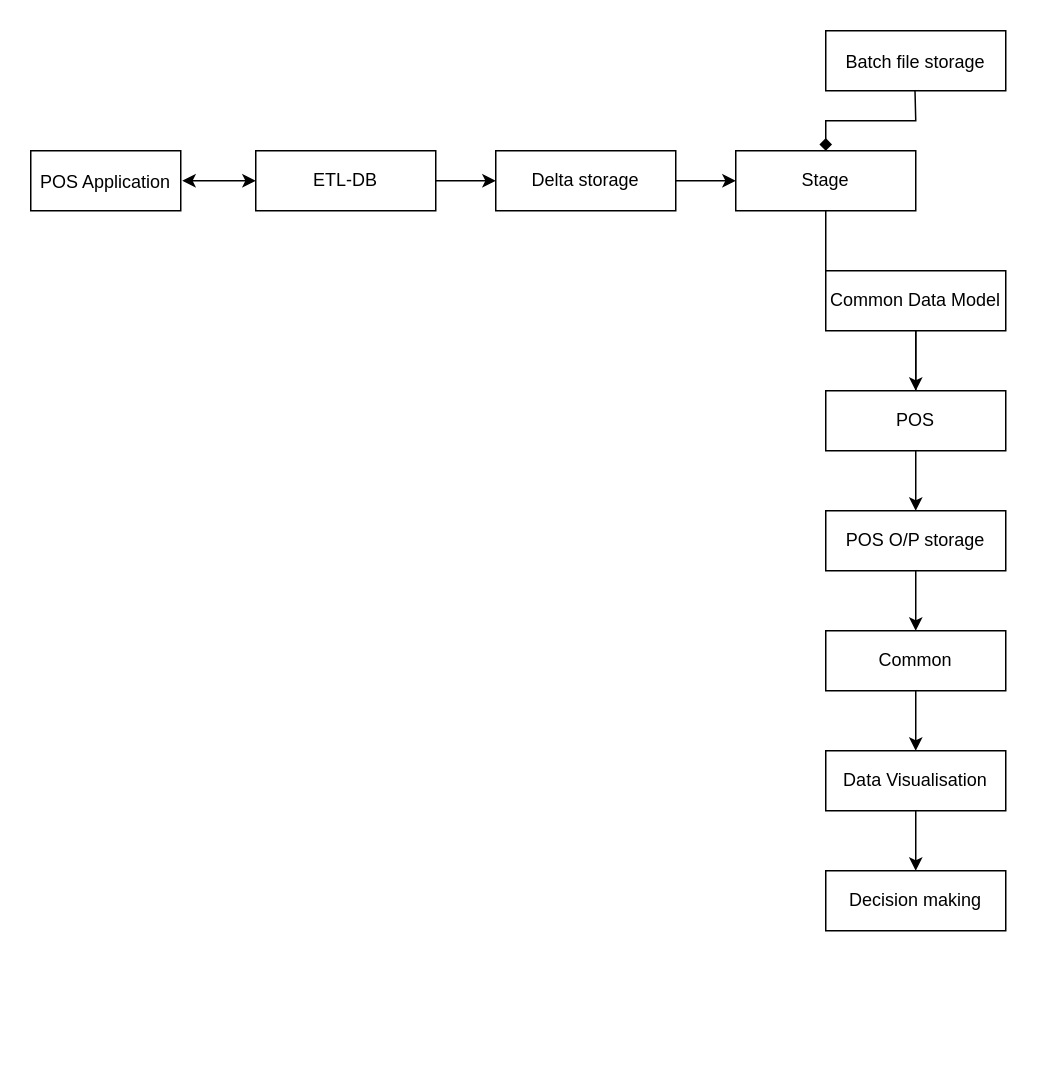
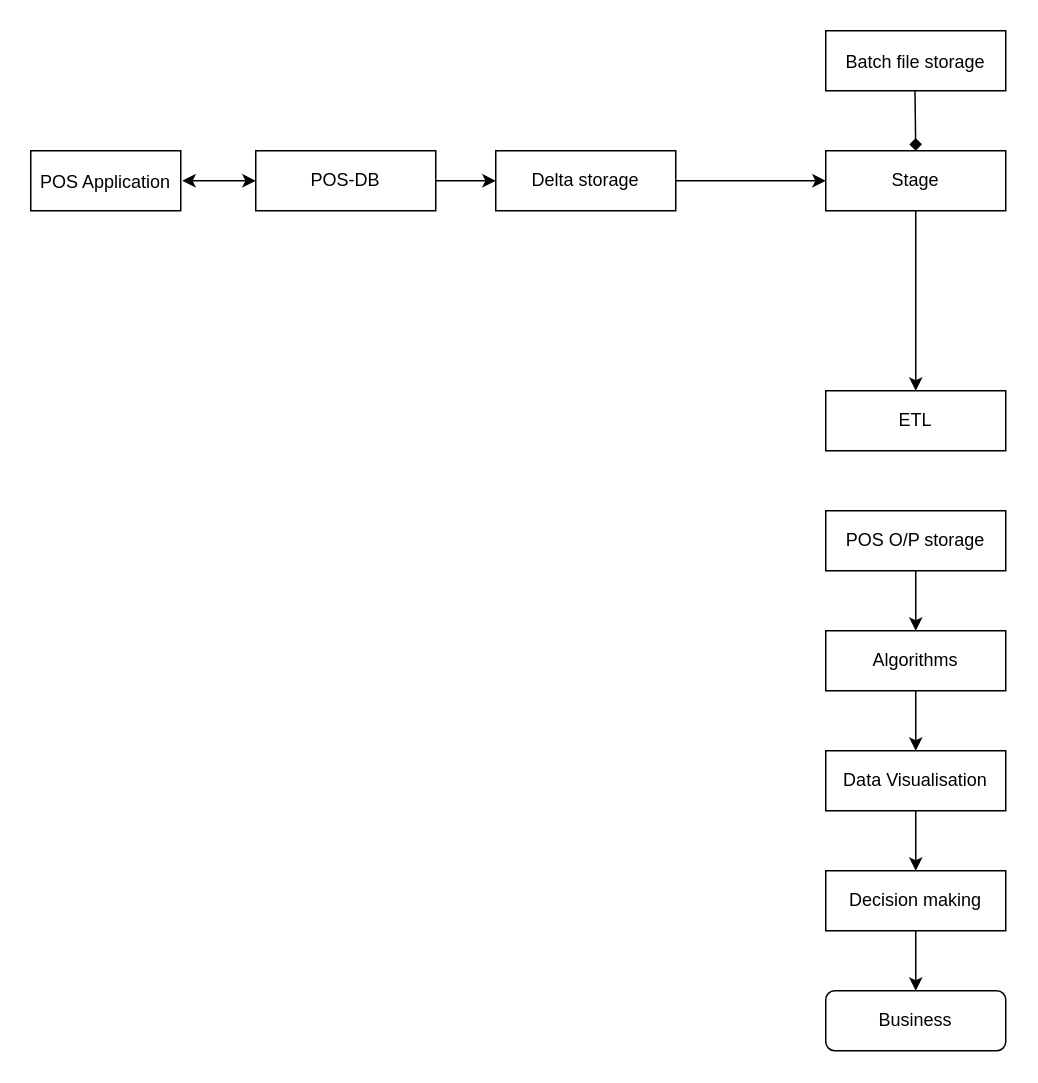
(346, 181) -> (346, 181)
(826, 181) -> (916, 181)
(916, 301) -> none
(916, 421) -> (916, 421)
(916, 475) -> none
(916, 661) -> (916, 661)
none -> (916, 956)
none -> (916, 1021)
